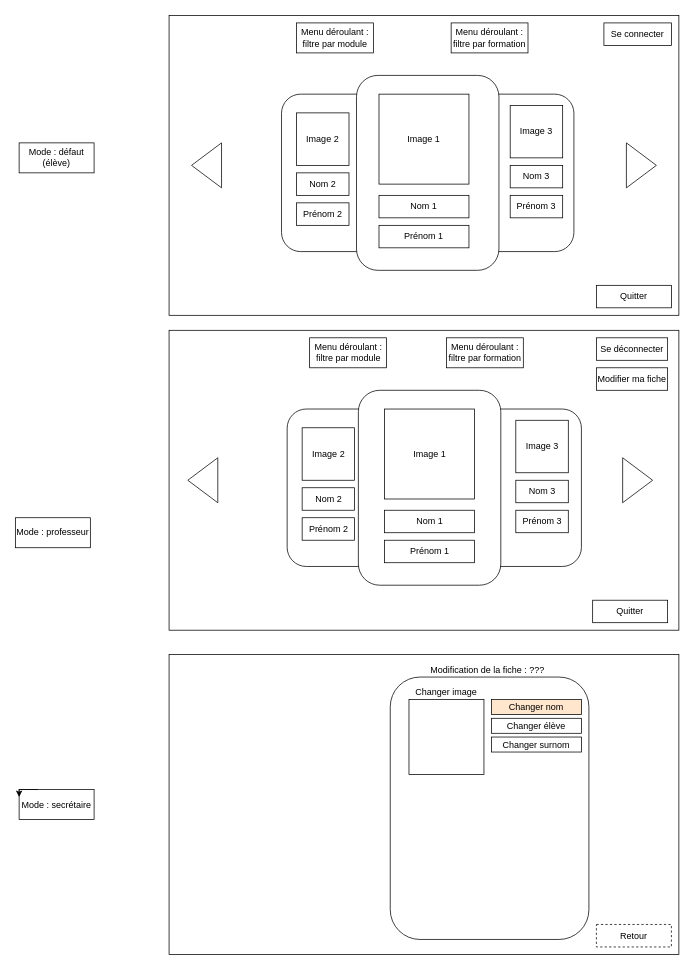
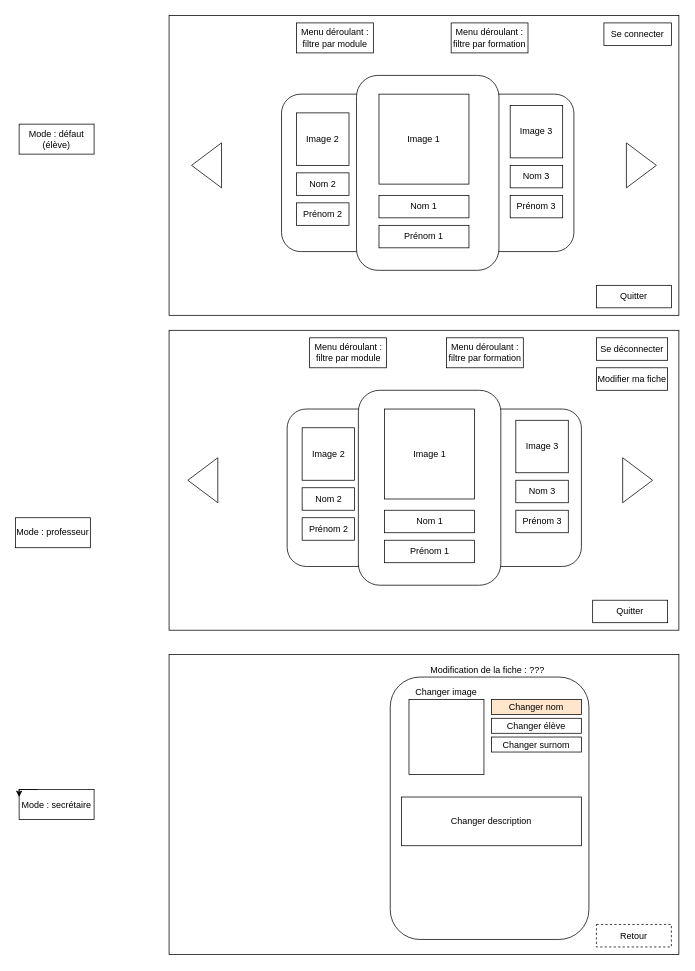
(57, 158) -> (57, 139)
none -> (492, 822)
